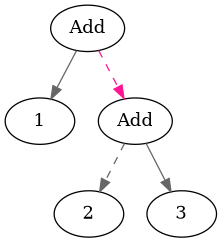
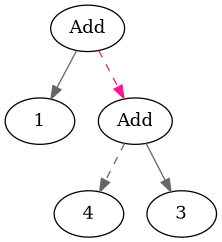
(89, 214) -> (89, 214)
